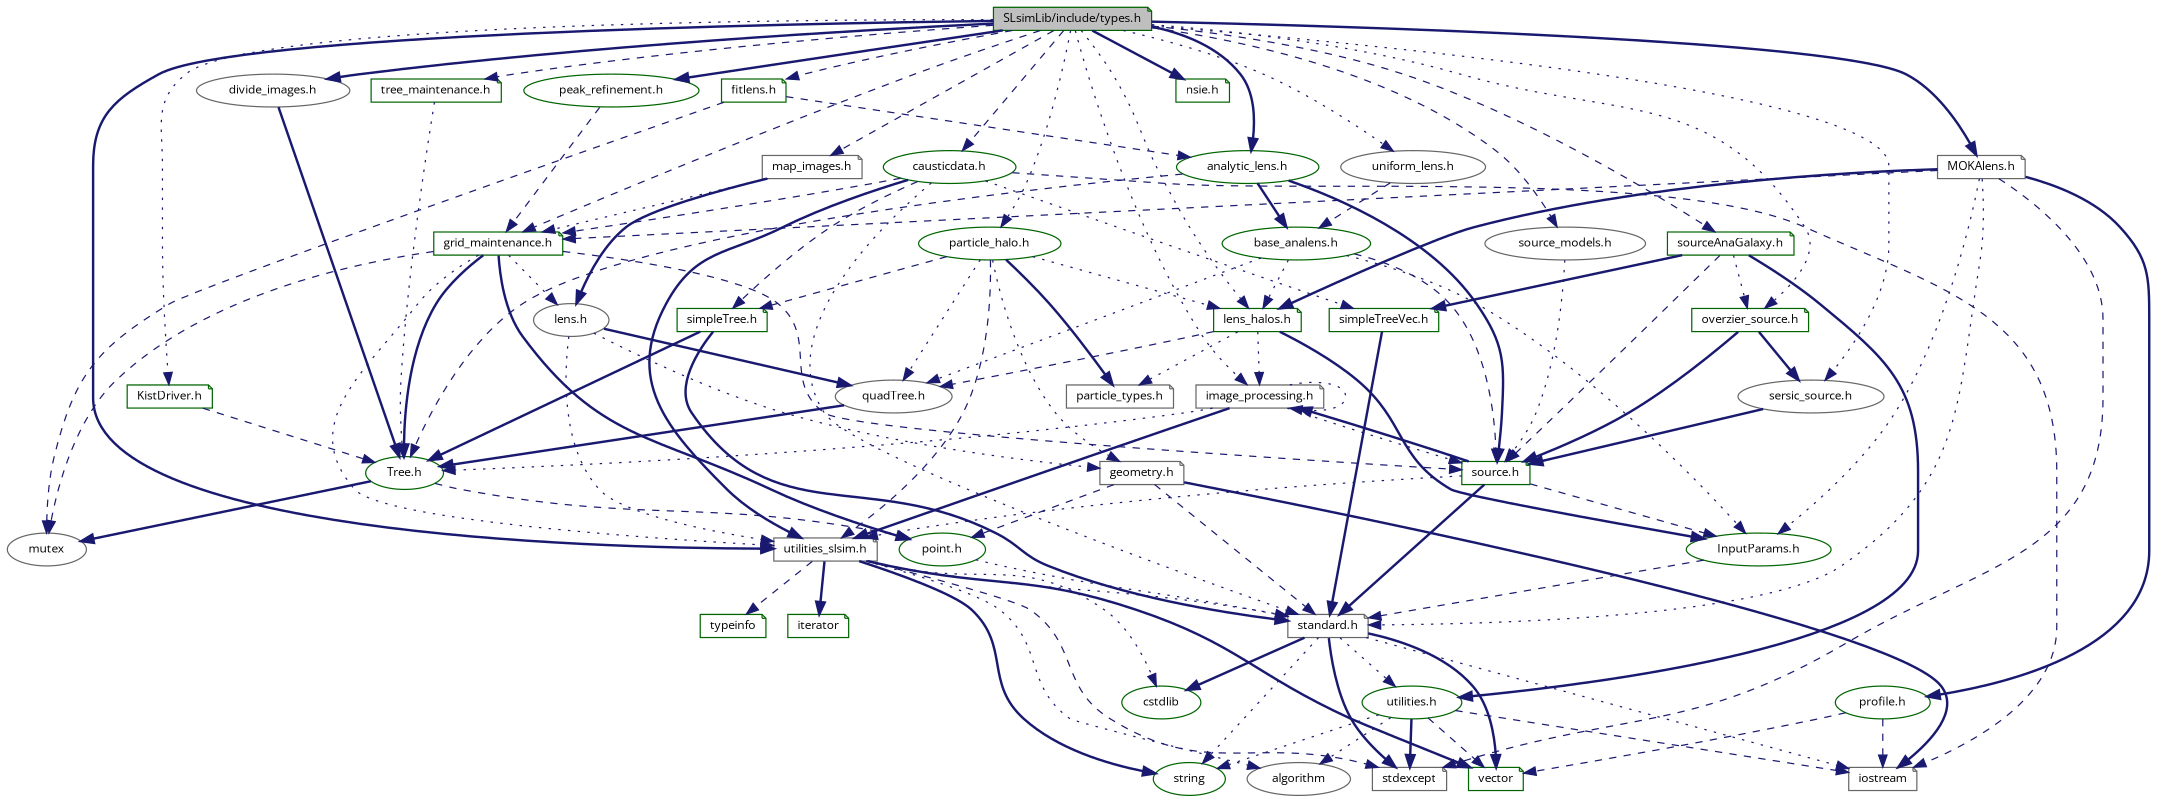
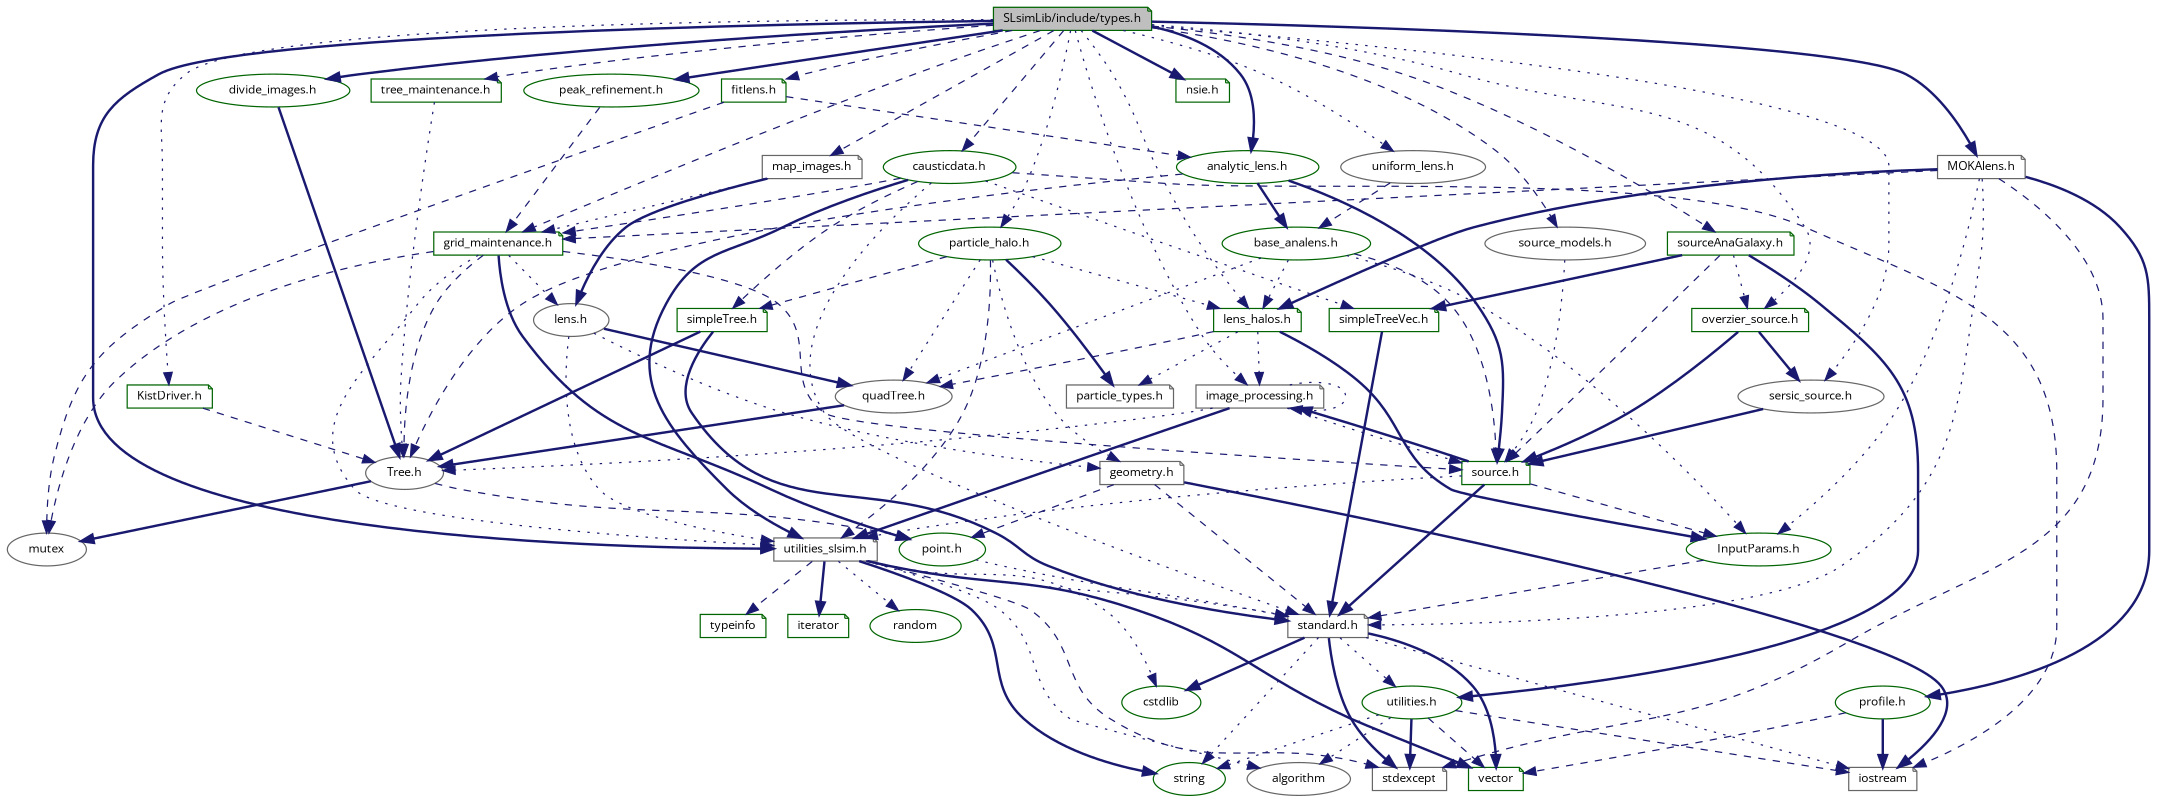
(273, 91) -> (273, 91)
(420, 339) -> (420, 339)
(405, 473) -> (405, 473)
none -> (916, 626)
(1883, 737) -> (1883, 737)
